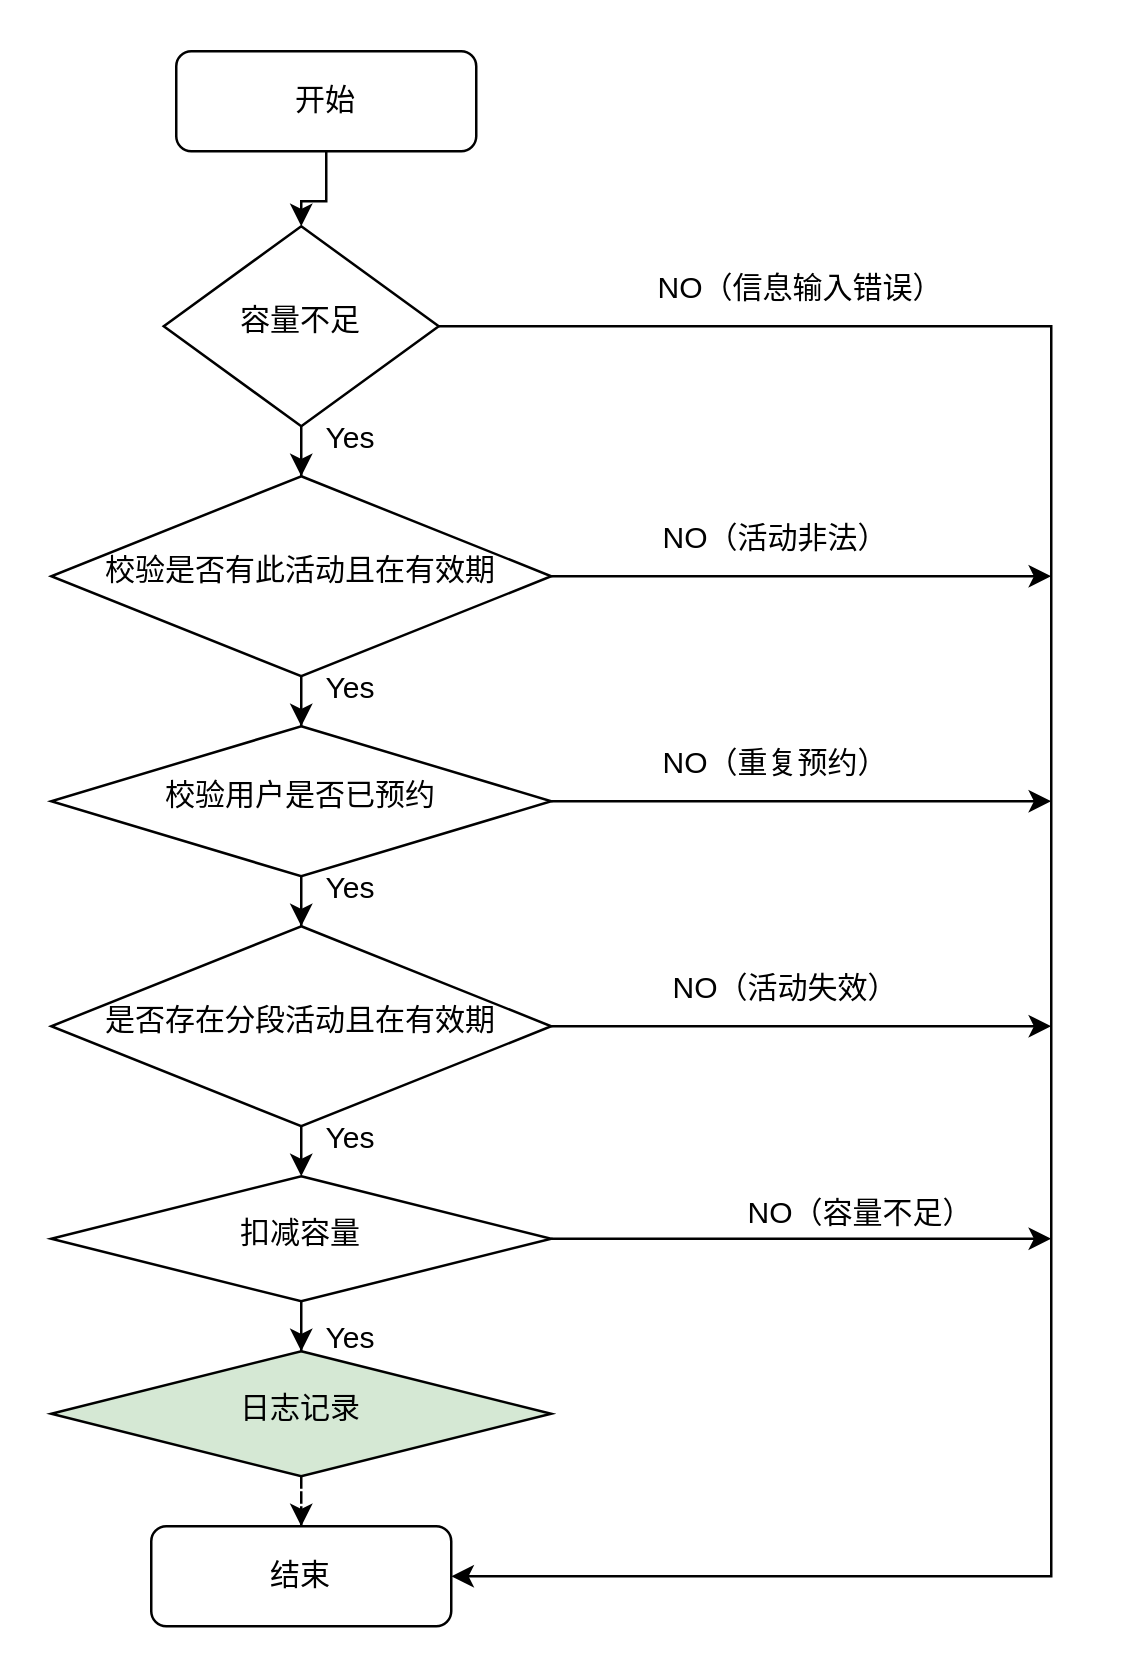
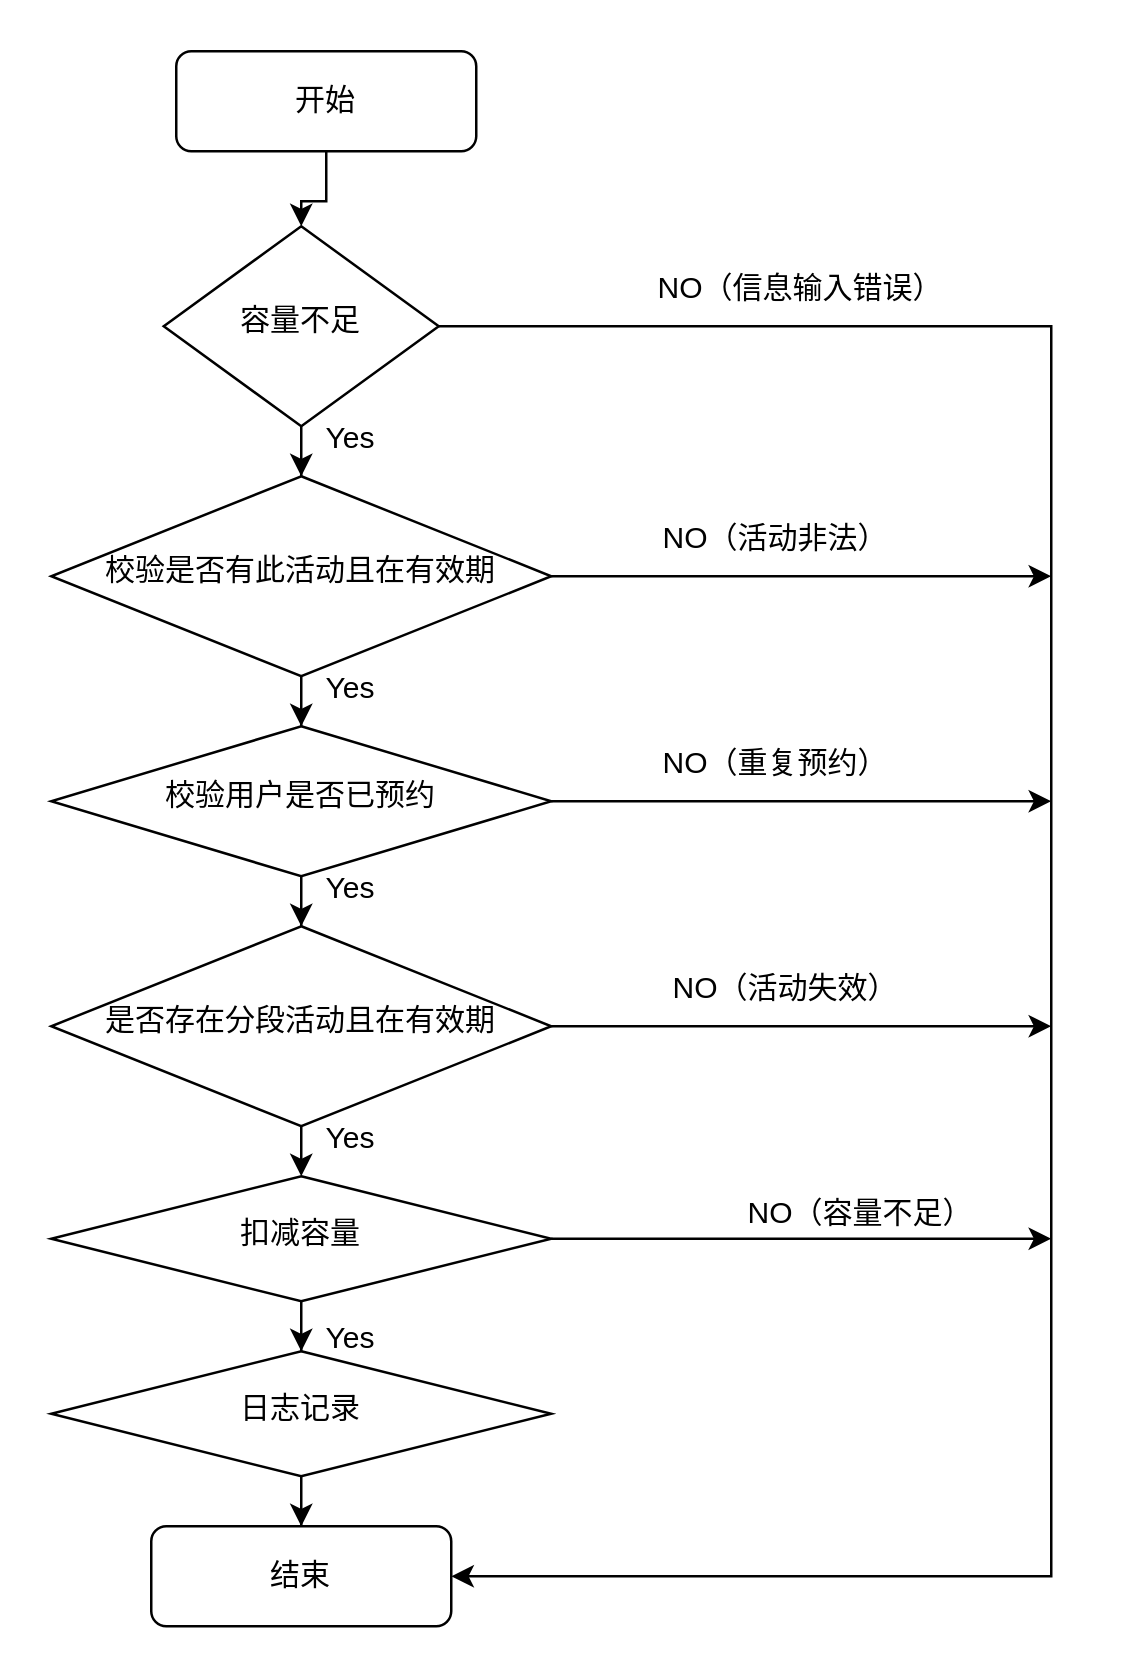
(301, 1414) -> (301, 1414)
(301, 1489) -> (301, 1489)
